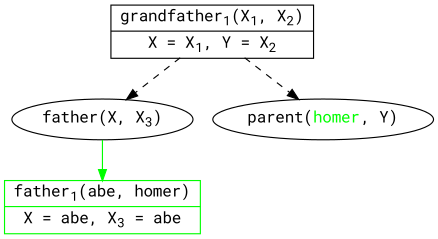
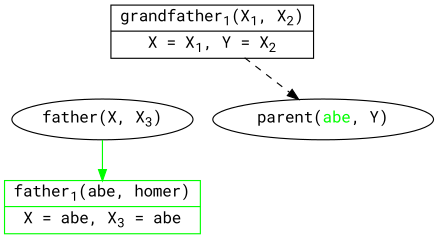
(158, 75) -> none
(337, 118) -> (337, 118)
